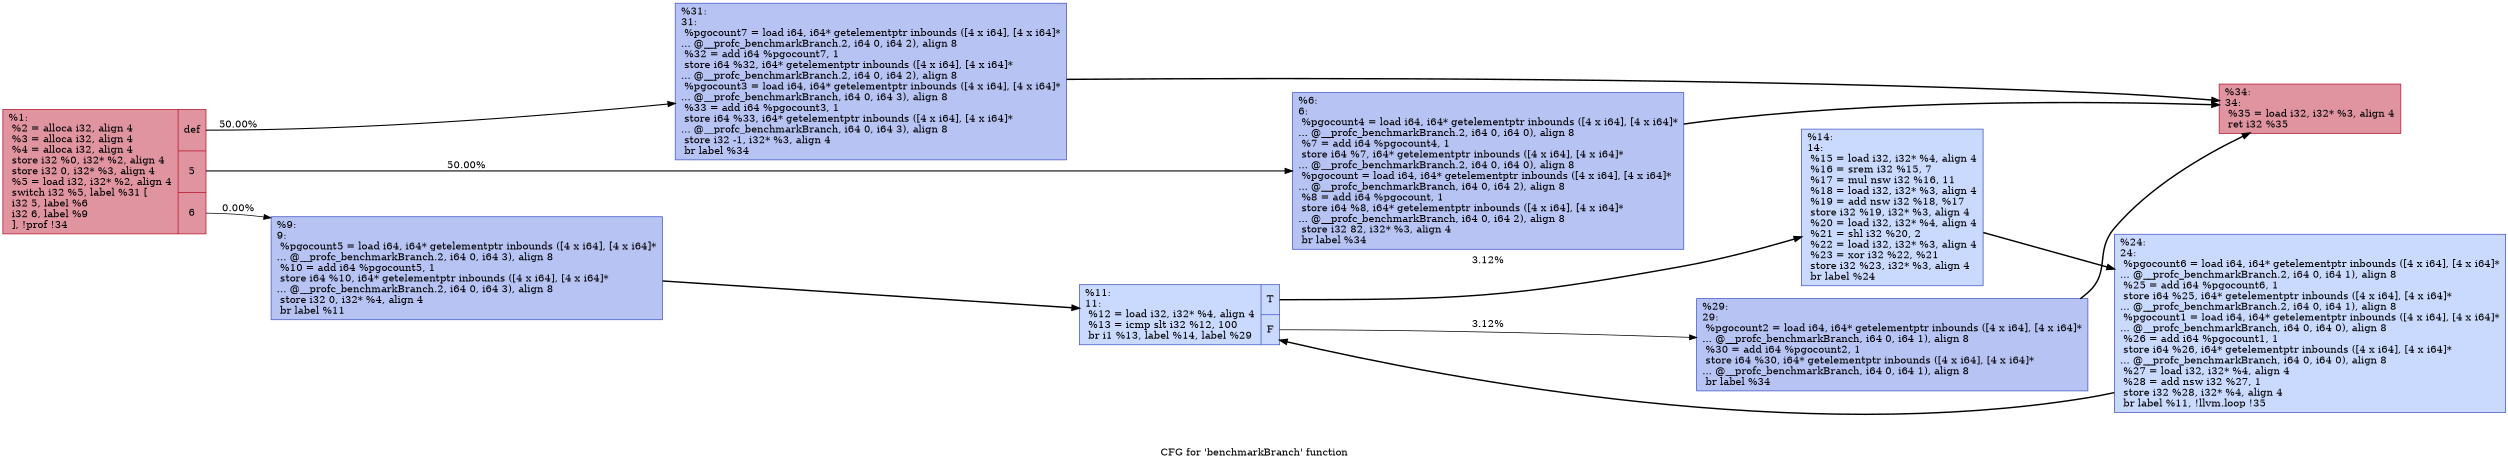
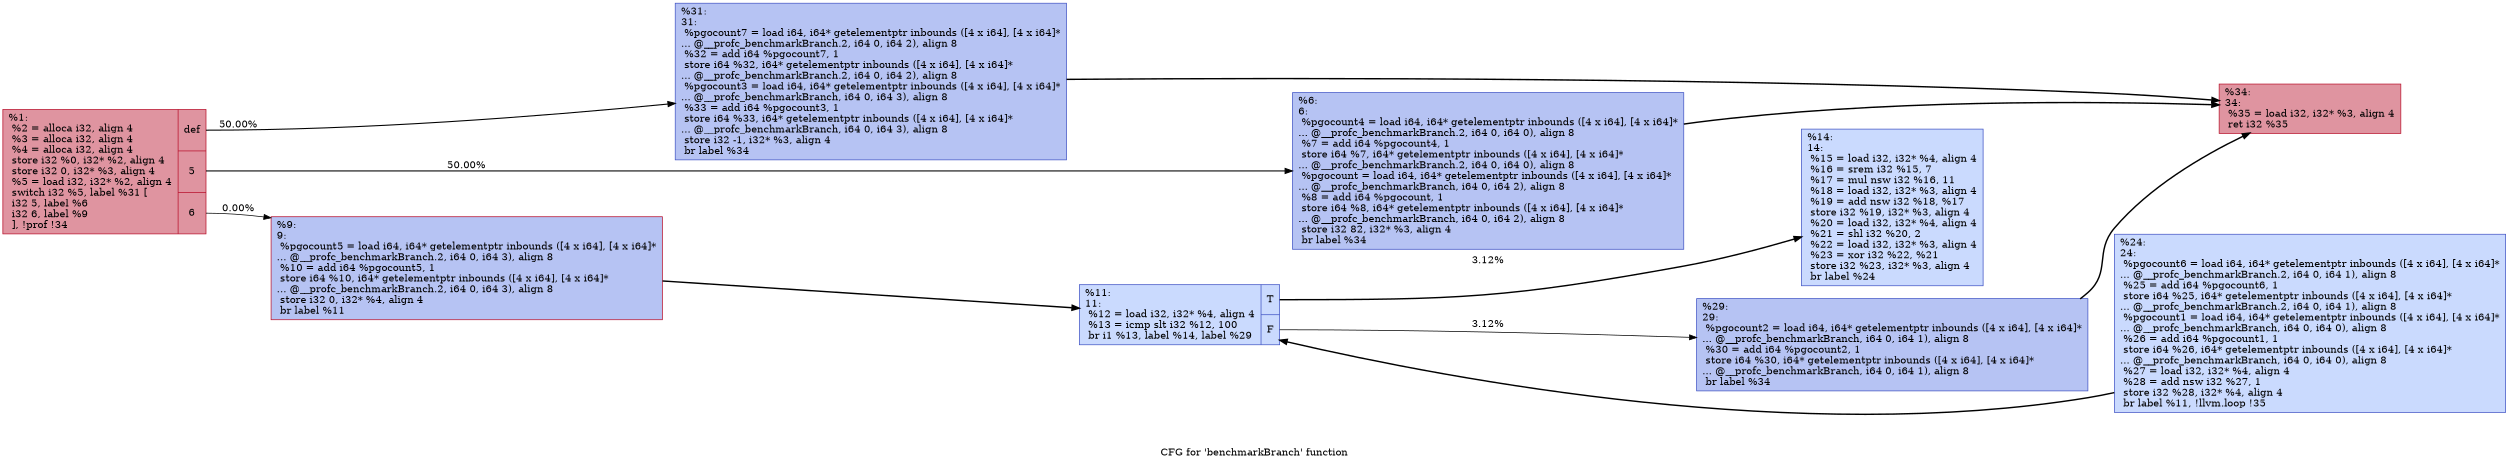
(2045, 250) -> none
(467, 268) -> (467, 268)
